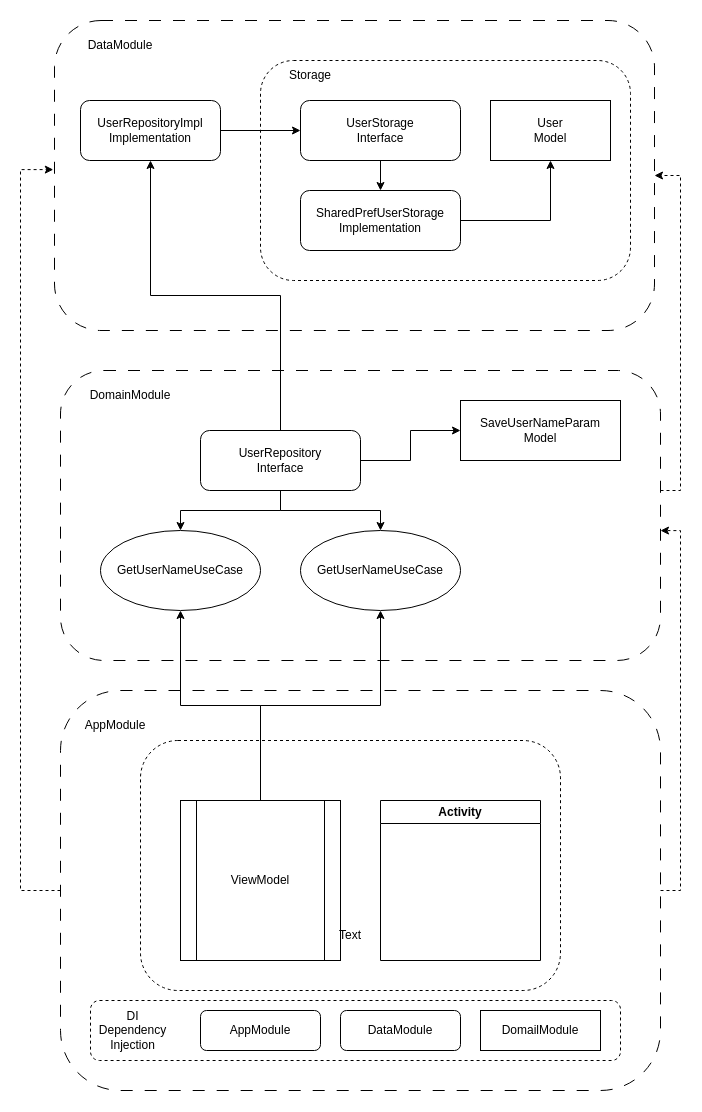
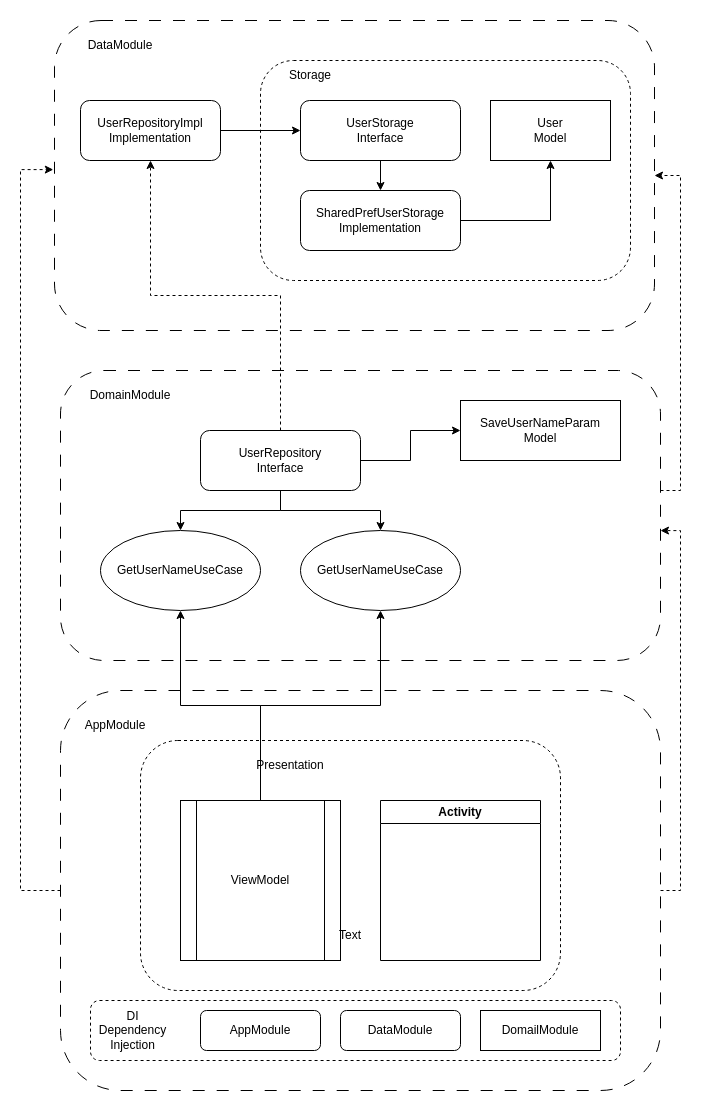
(219, 296) -> (219, 296)
none -> (291, 766)
